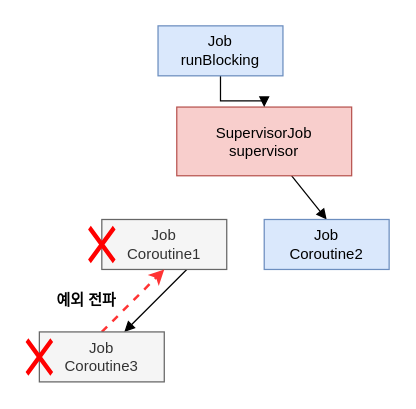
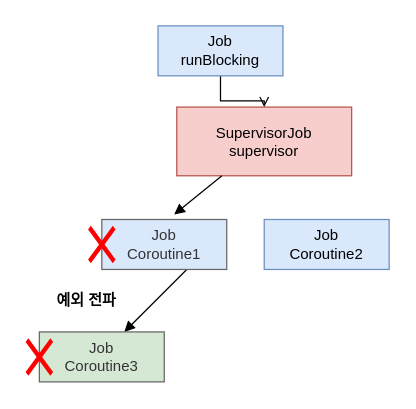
(263, 101) -> (263, 101)
none -> (203, 191)
(306, 193) -> none
(164, 244) -> (164, 244)
(129, 304) -> none
(102, 357) -> (102, 357)
